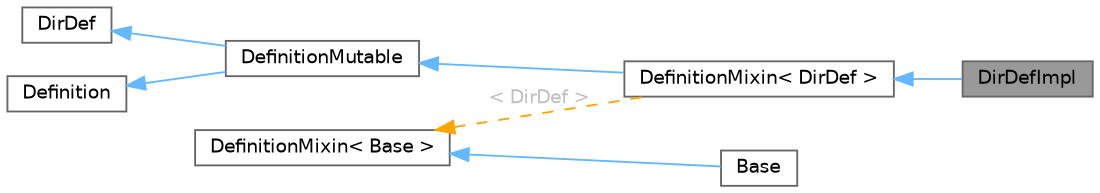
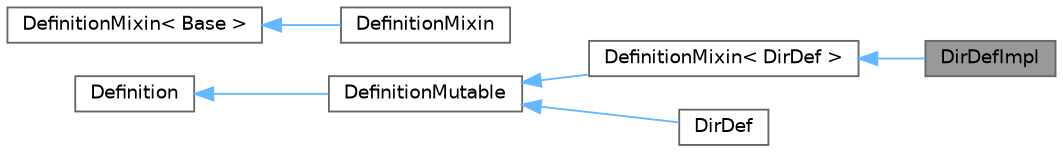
(178, 40) -> (610, 115)
(550, 112) -> none
(759, 168) -> (426, 25)
